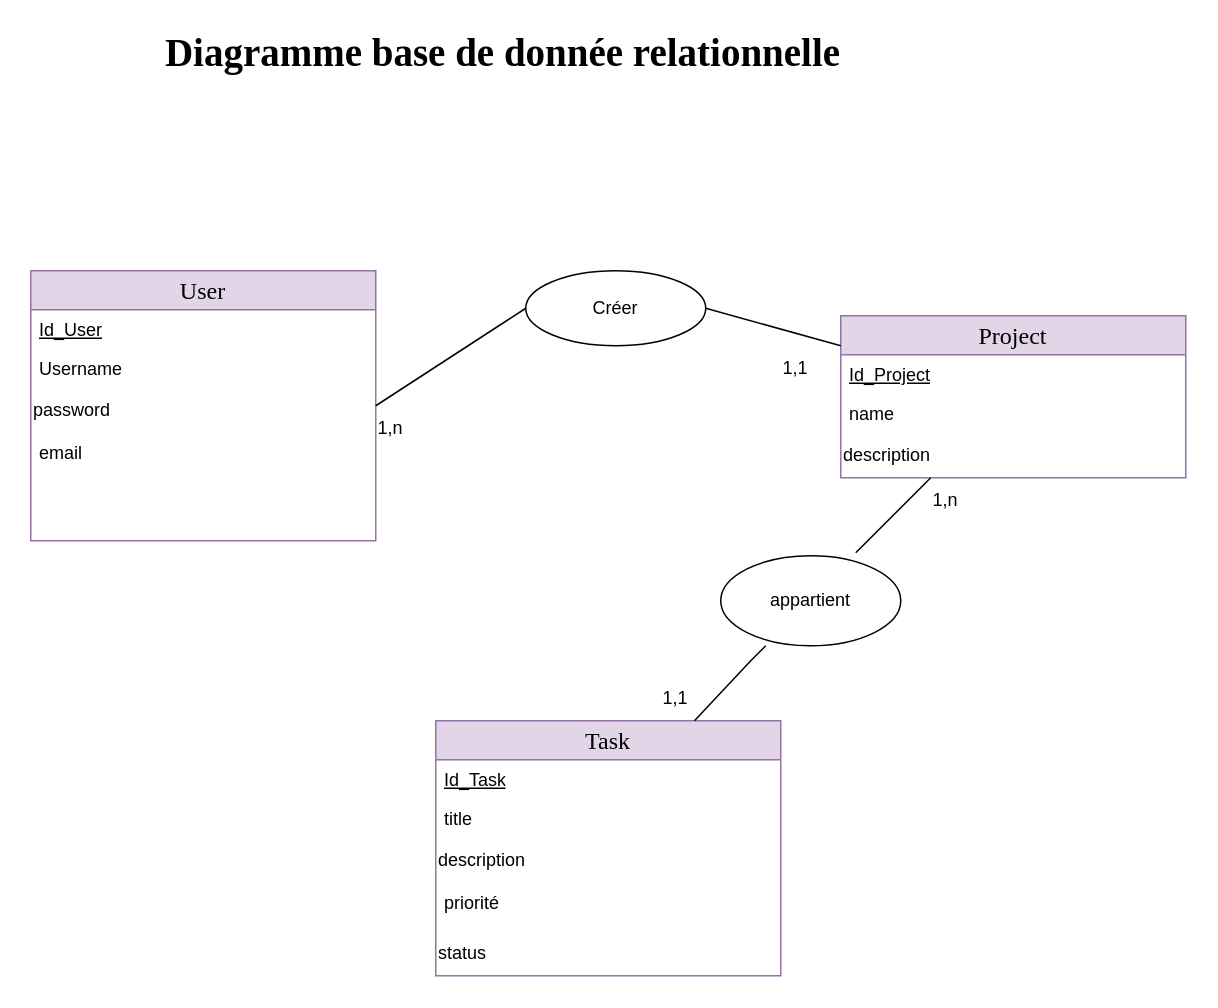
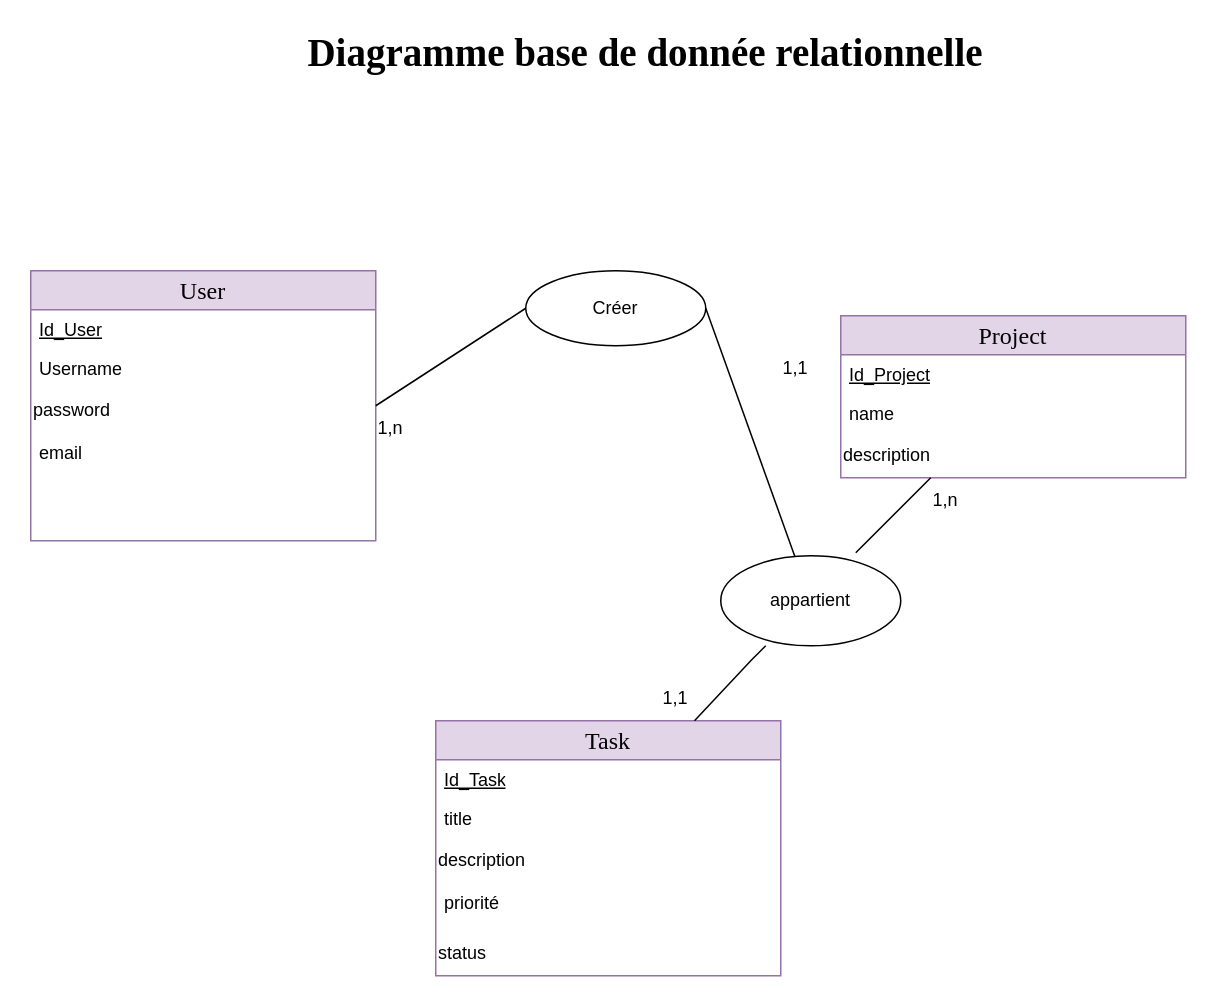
(503, 53) -> (646, 53)
(773, 327) -> (750, 432)
